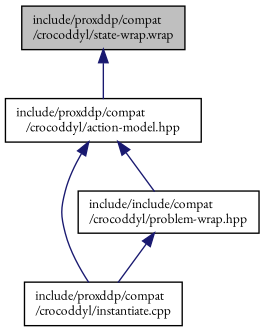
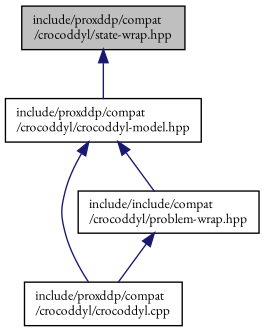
(103, 28) -> (103, 28)
(103, 120) -> (103, 120)
(103, 304) -> (103, 304)
